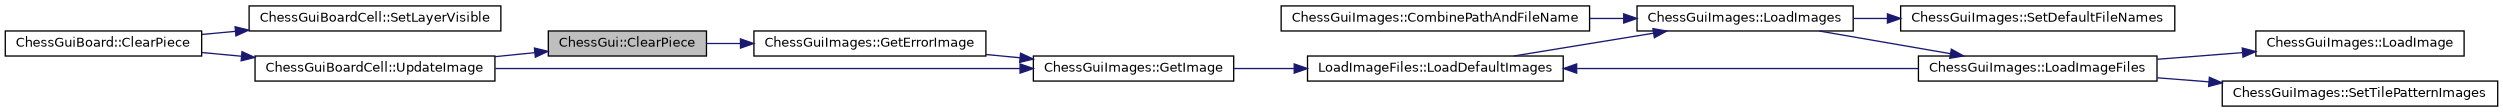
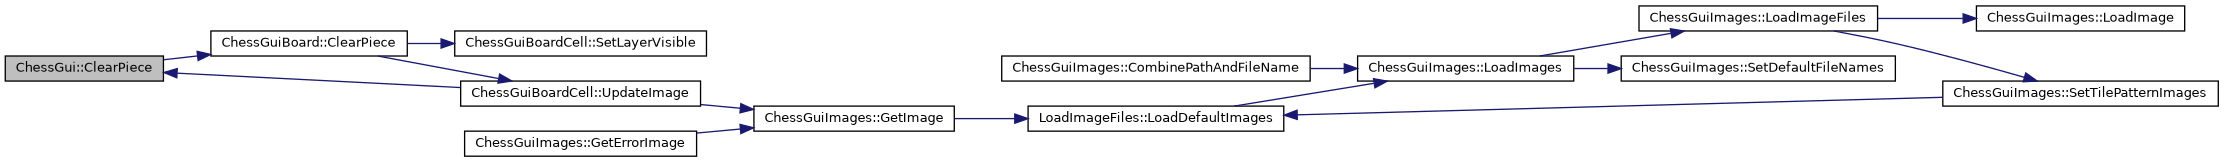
(723, 43) -> (181, 58)
(1748, 69) -> (1620, 106)
